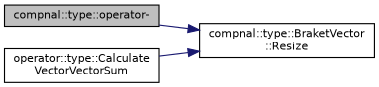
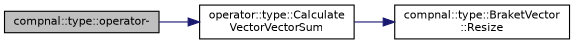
(174, 27) -> (174, 22)
